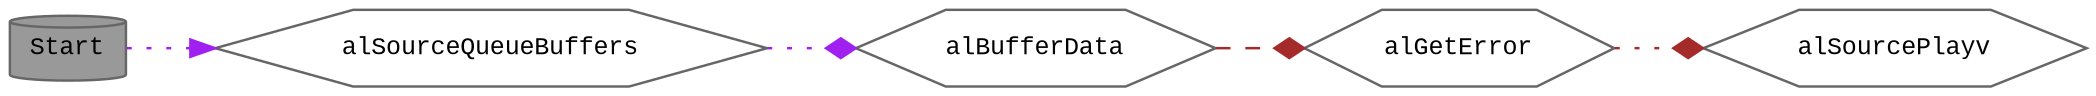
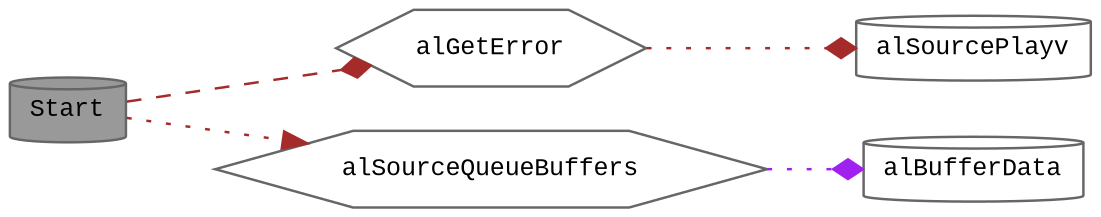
(158, 48) -> (205, 129)
(1036, 48) -> (974, 169)
(1245, 48) -> (234, 86)
(1895, 48) -> (974, 48)
